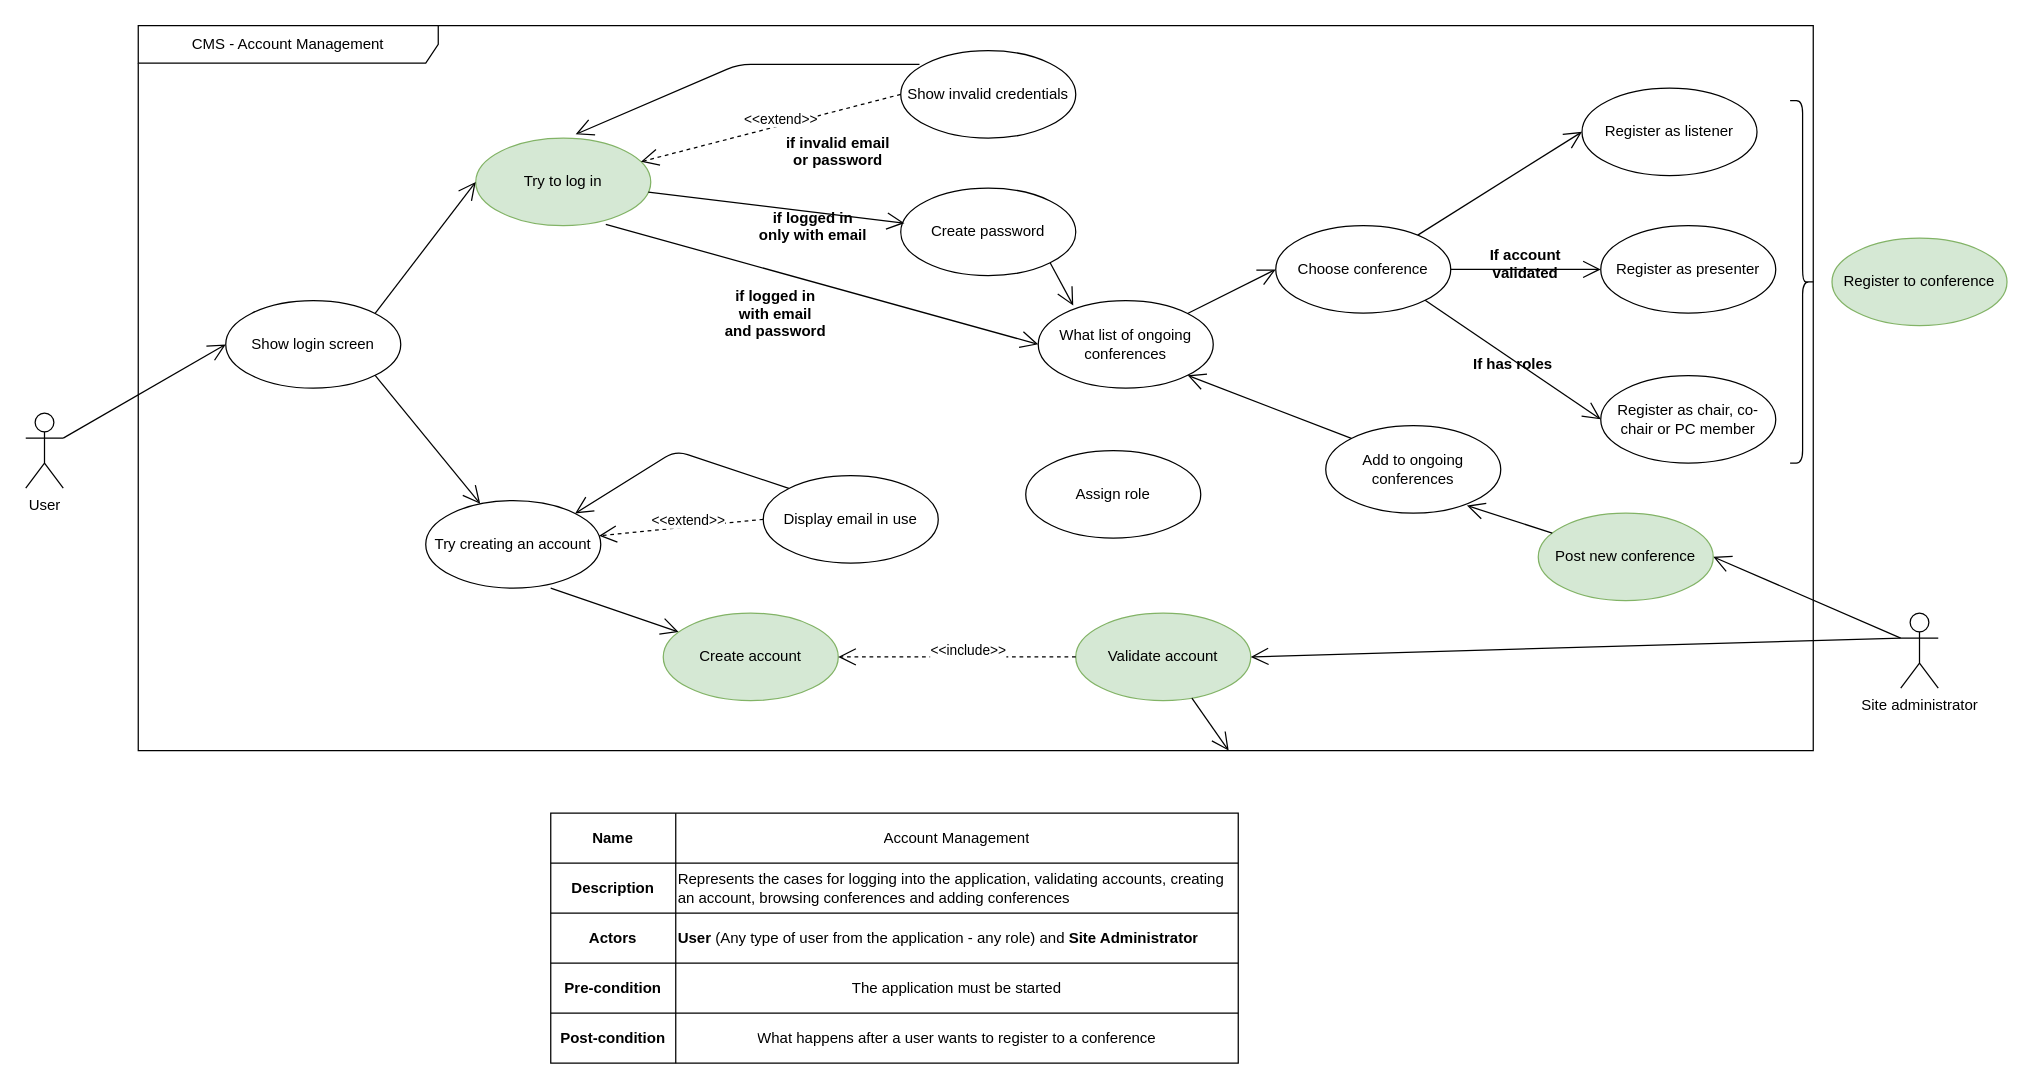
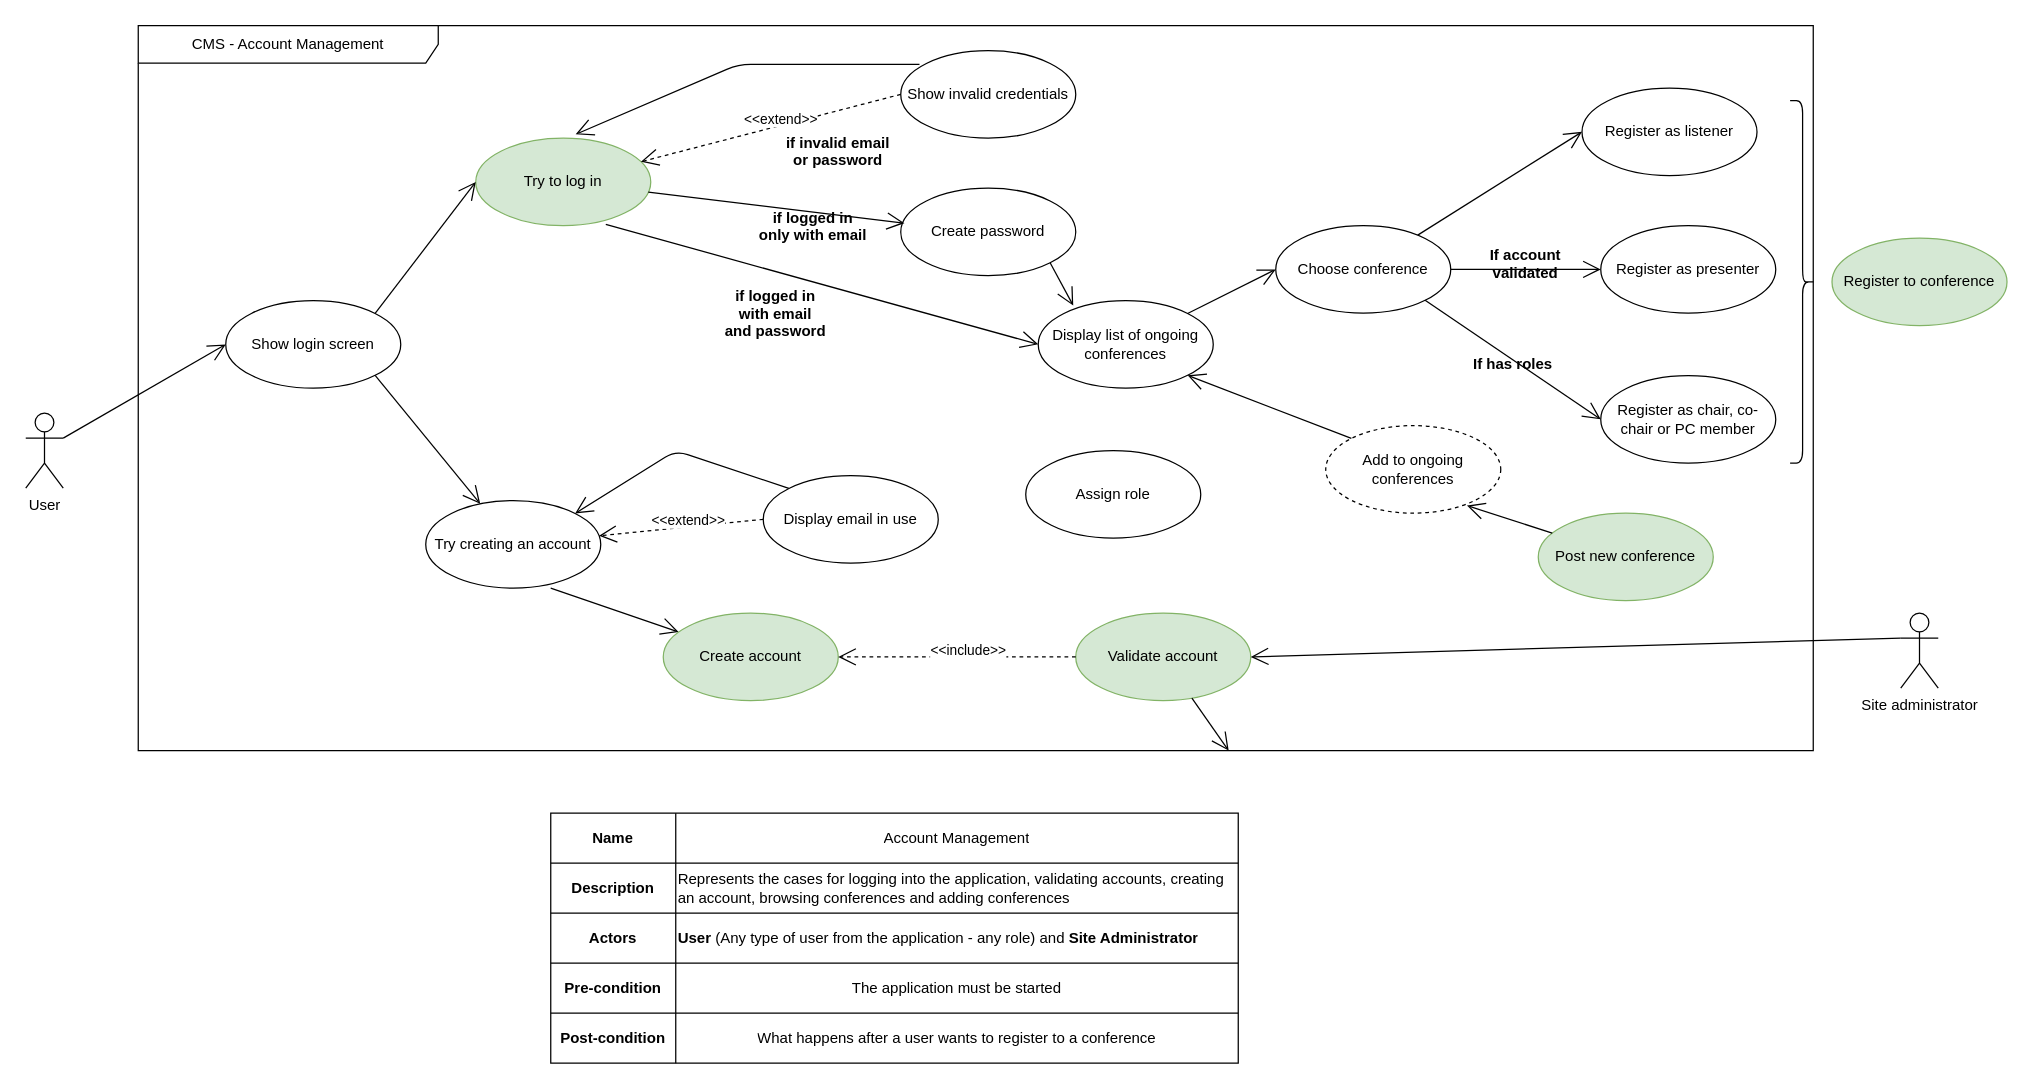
(1126, 344) -> (1126, 344)
(1413, 469) -> (1413, 469)
(1806, 597) -> none
